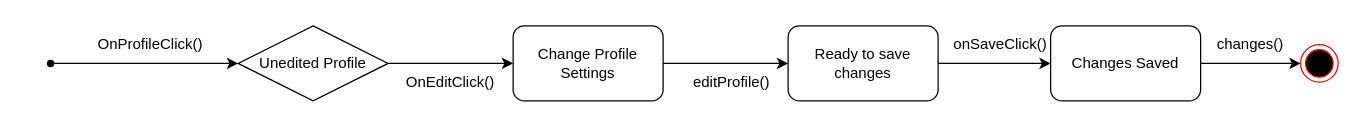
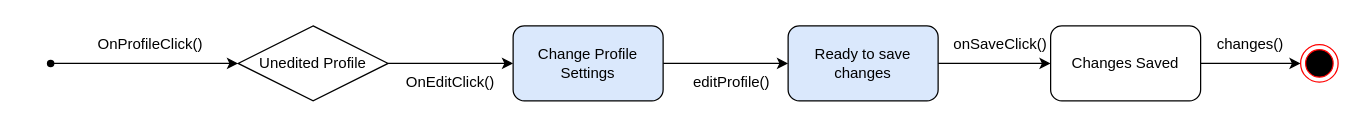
(588, 63) -> (588, 63)
(863, 63) -> (863, 63)
